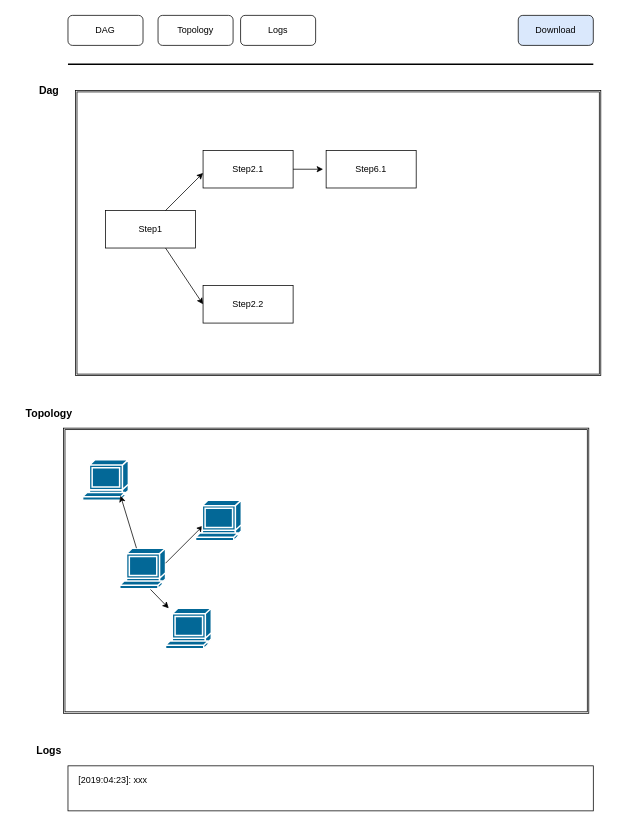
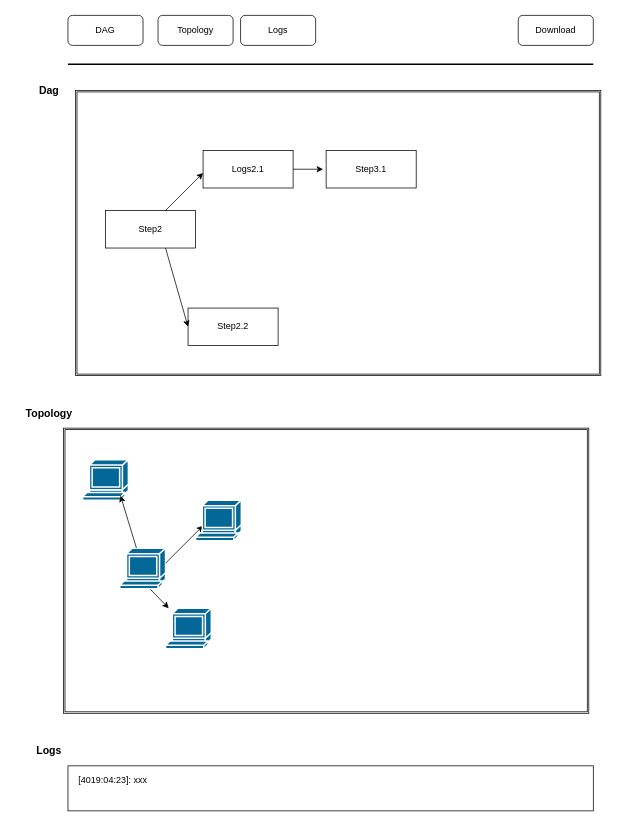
(555, 30) -> (555, 30)
(248, 169) -> (248, 169)
(371, 169) -> (371, 169)
(150, 229) -> (150, 229)
(248, 304) -> (233, 327)
(113, 780) -> (113, 780)
